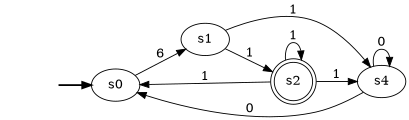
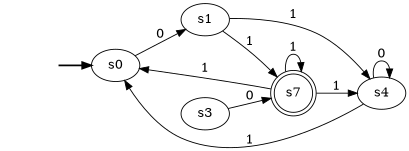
(160, 54) -> (160, 34)
(293, 82) -> (293, 93)
(250, 109) -> (250, 140)
none -> (205, 114)
